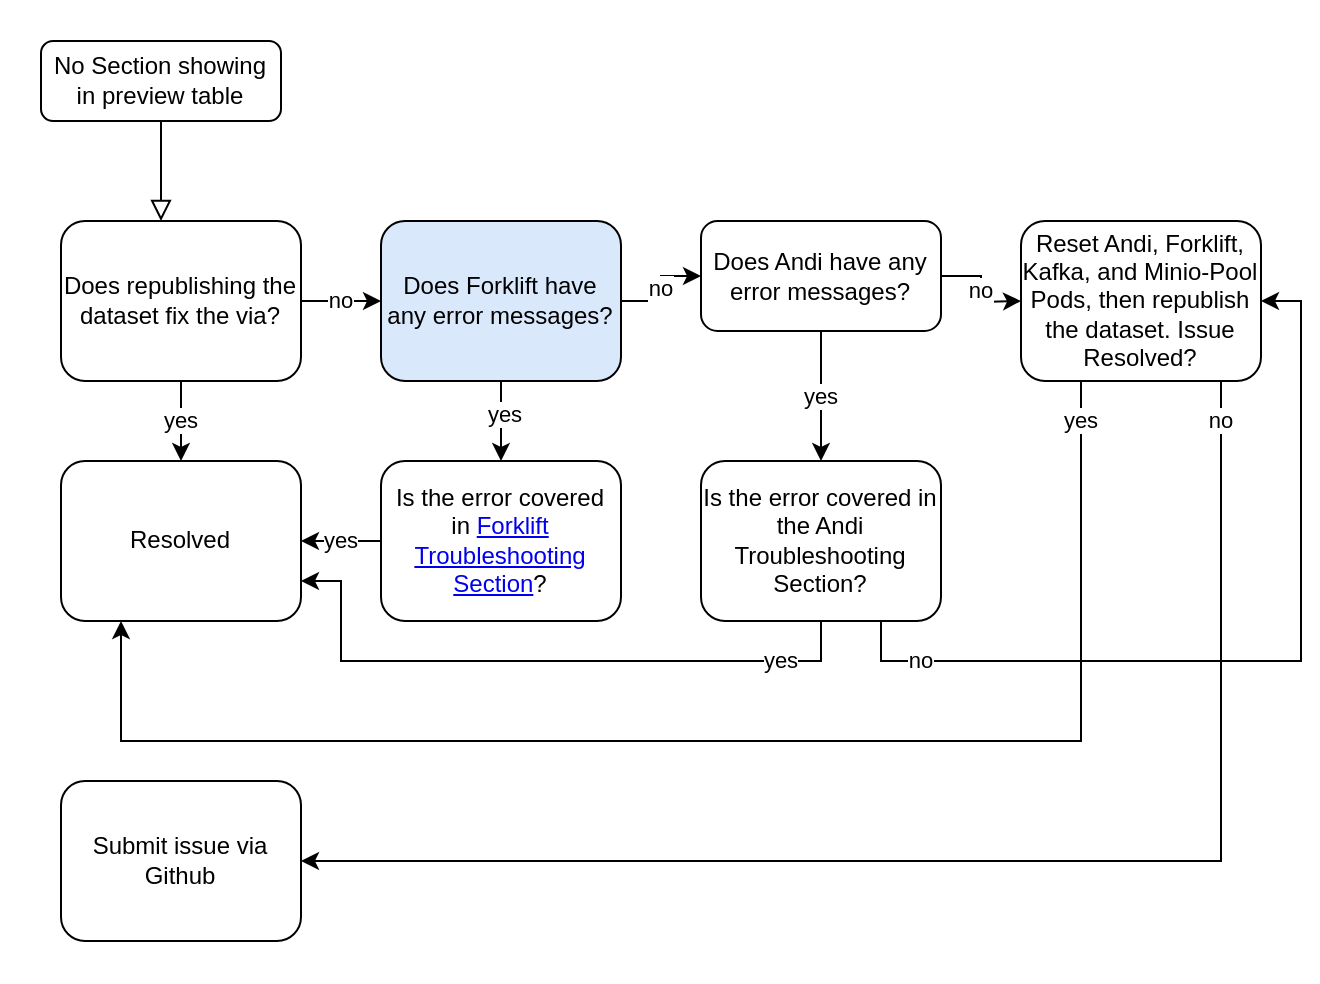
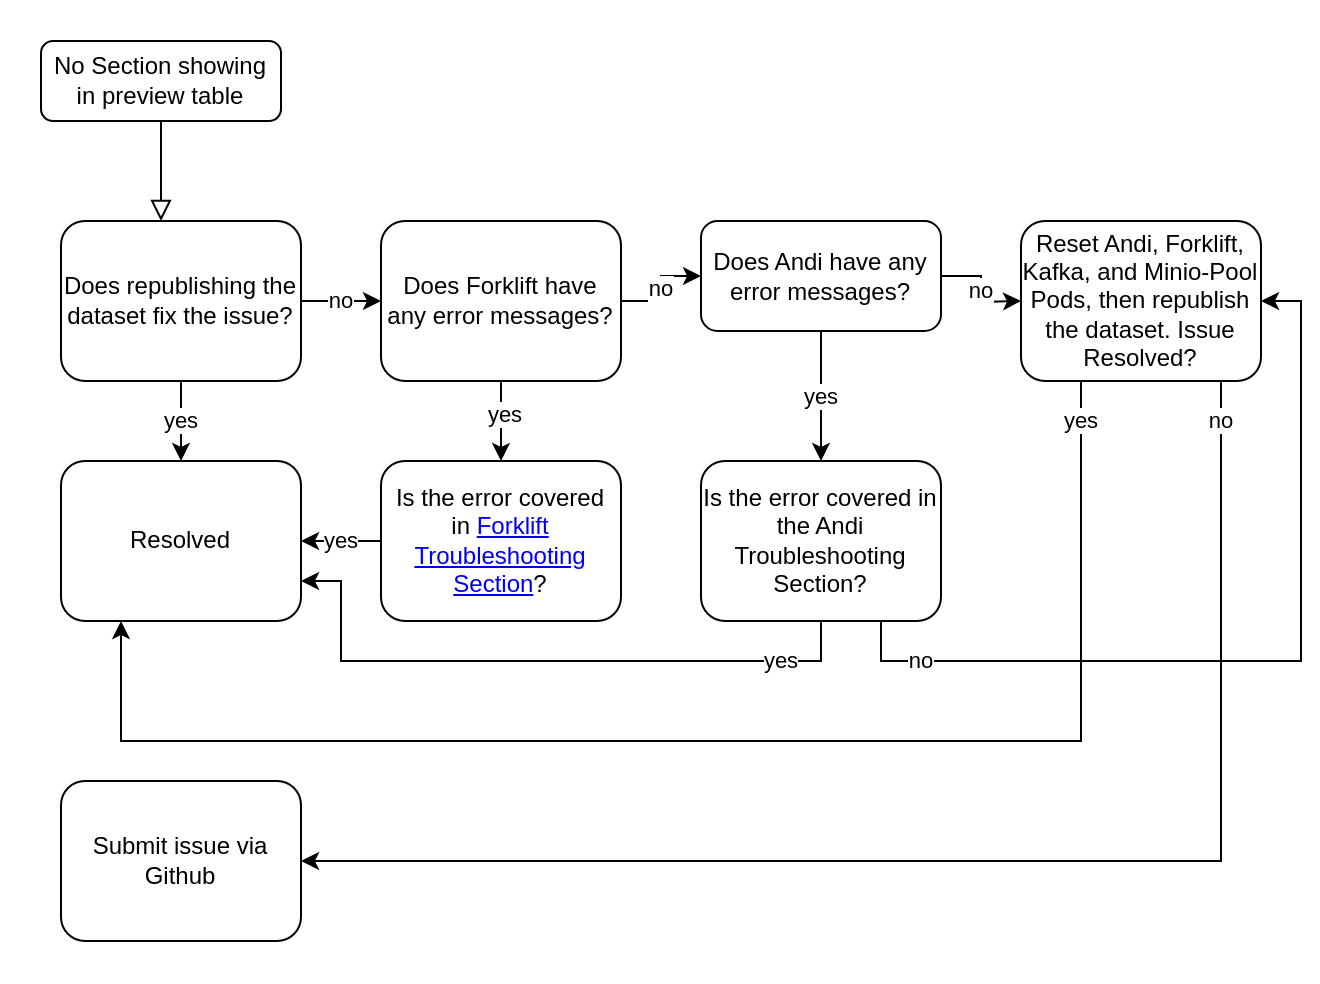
(181, 301) -> (181, 301)
(501, 301) -> (501, 301)
